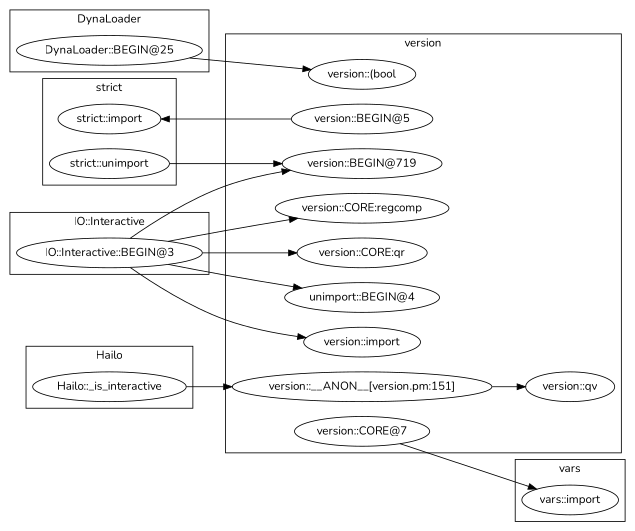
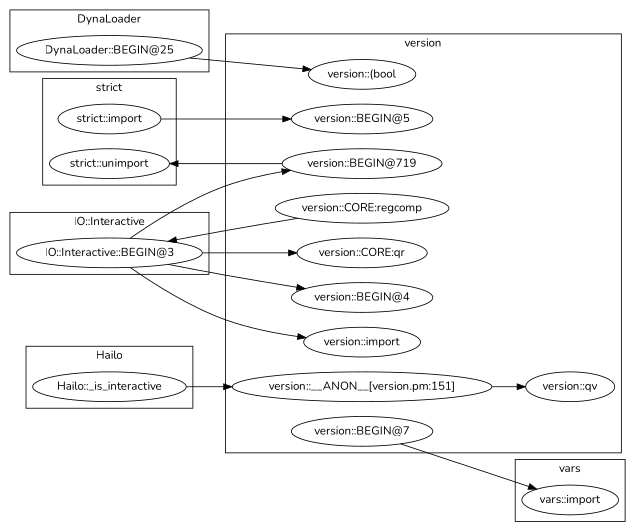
(233, 119) -> (219, 119)
(219, 164) -> (233, 164)
(232, 229) -> (237, 229)
(362, 298) -> (362, 298)
(362, 431) -> (362, 431)
